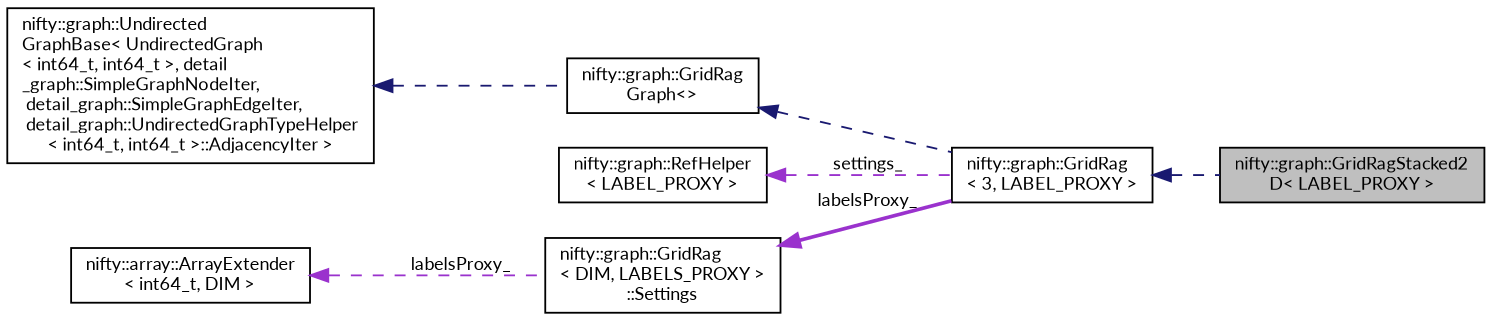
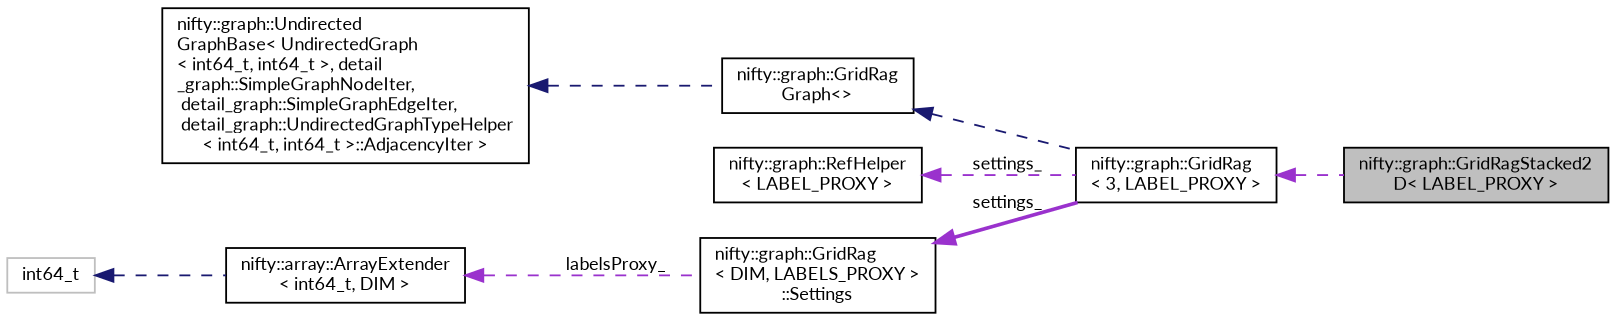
(1196, 175) -> (1320, 175)
(866, 202) -> (1006, 203)
none -> (51, 275)
